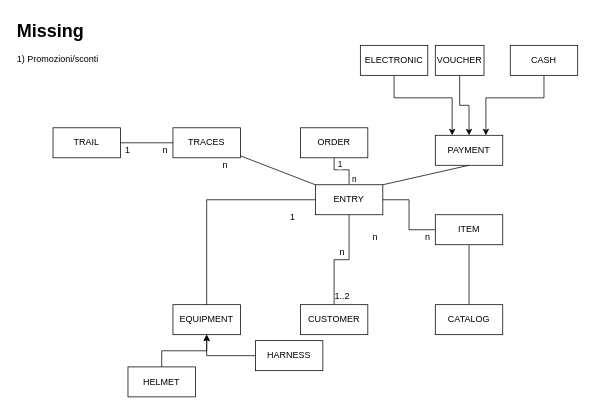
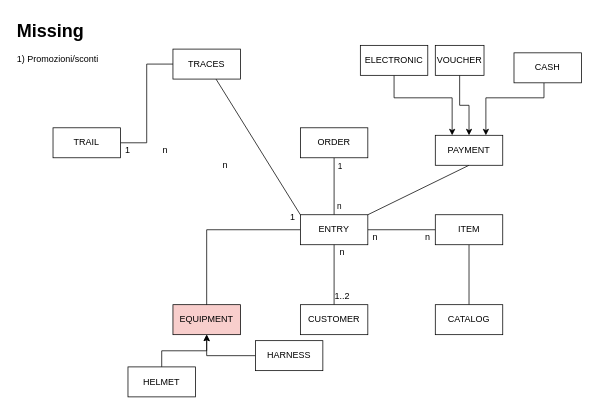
(544, 60) -> (548, 68)
(207, 143) -> (207, 64)
(349, 200) -> (334, 230)
(207, 320) -> (207, 320)
